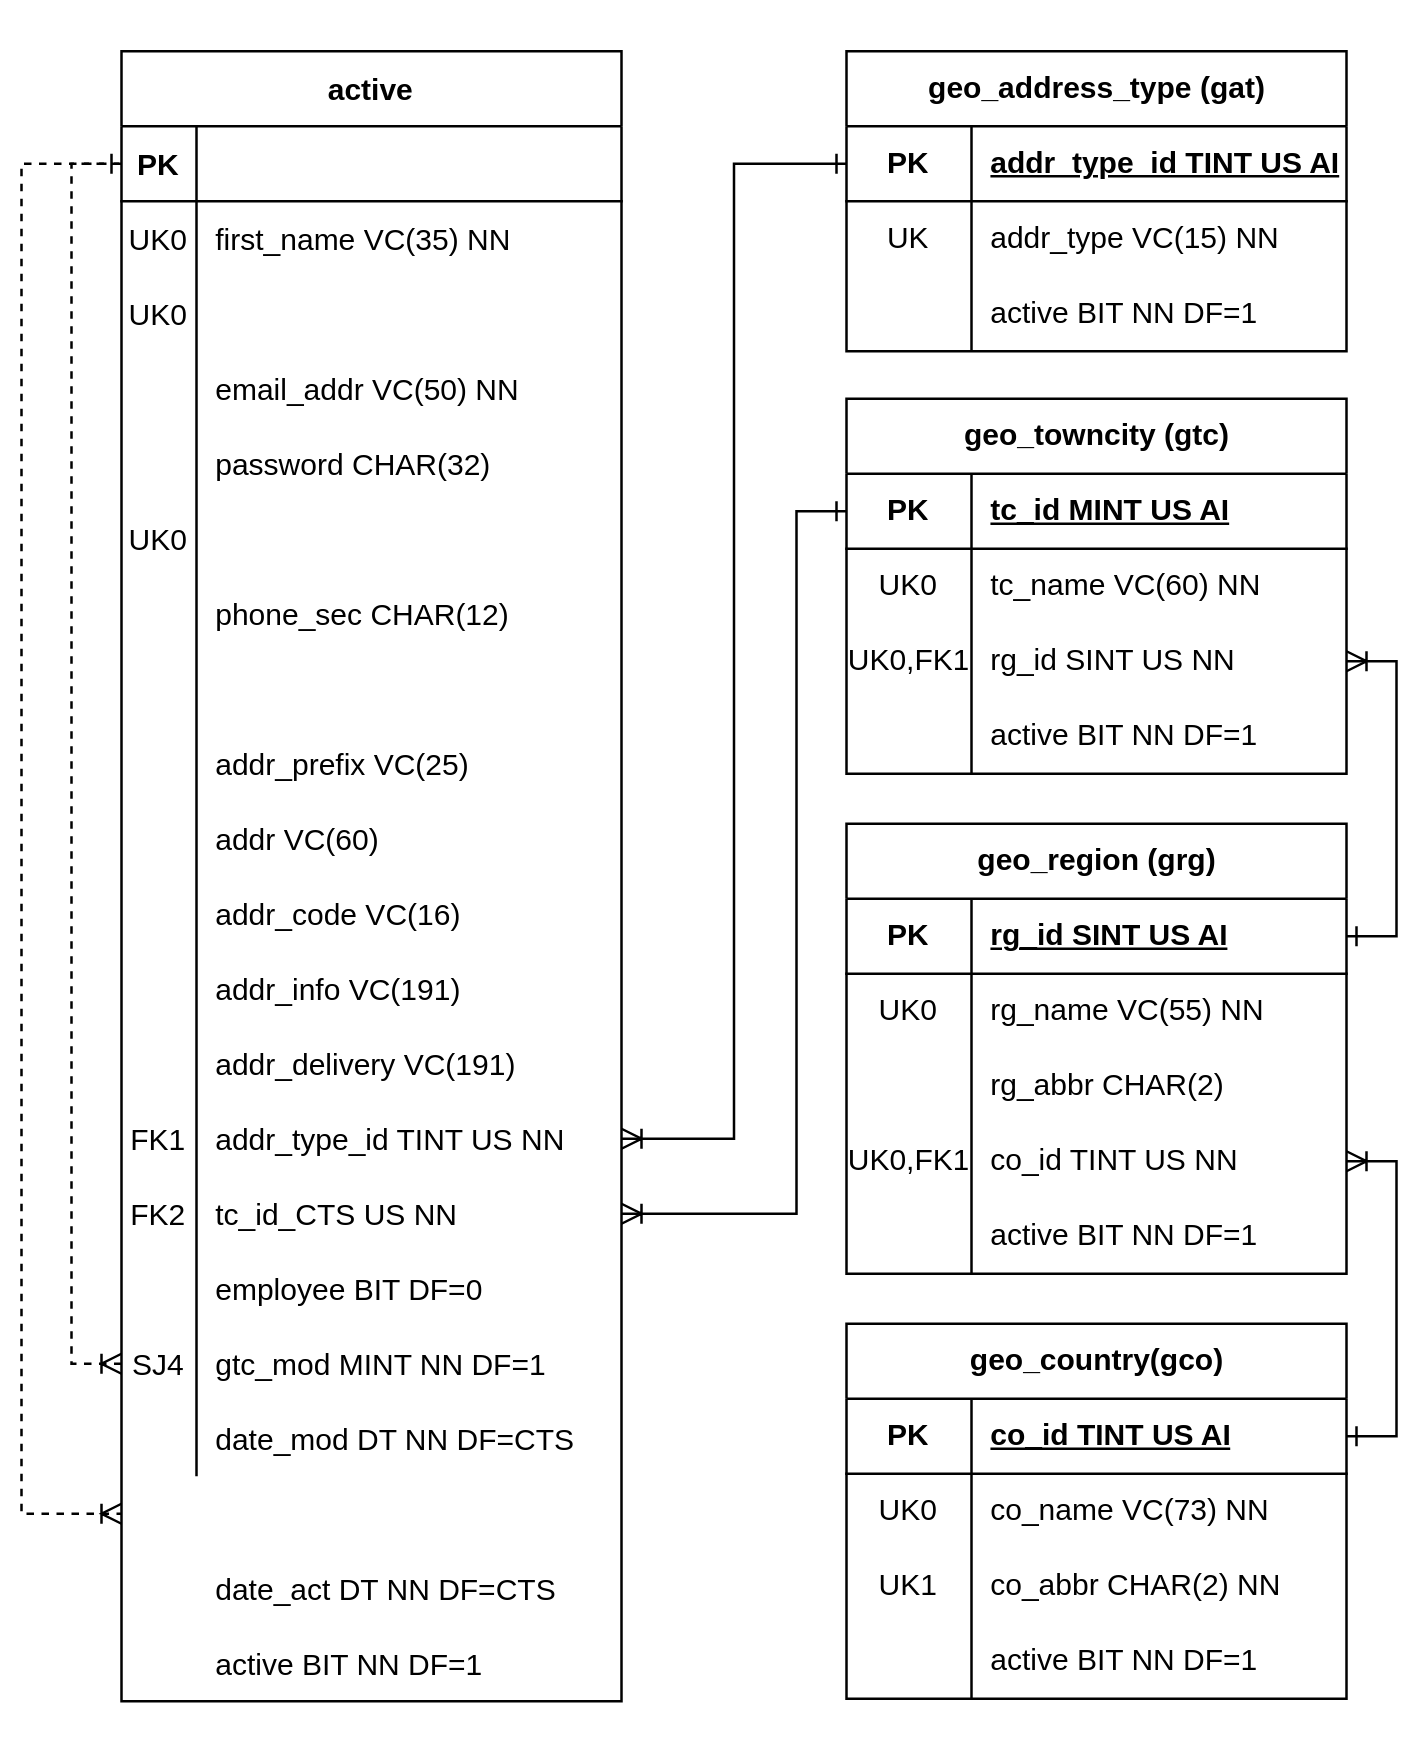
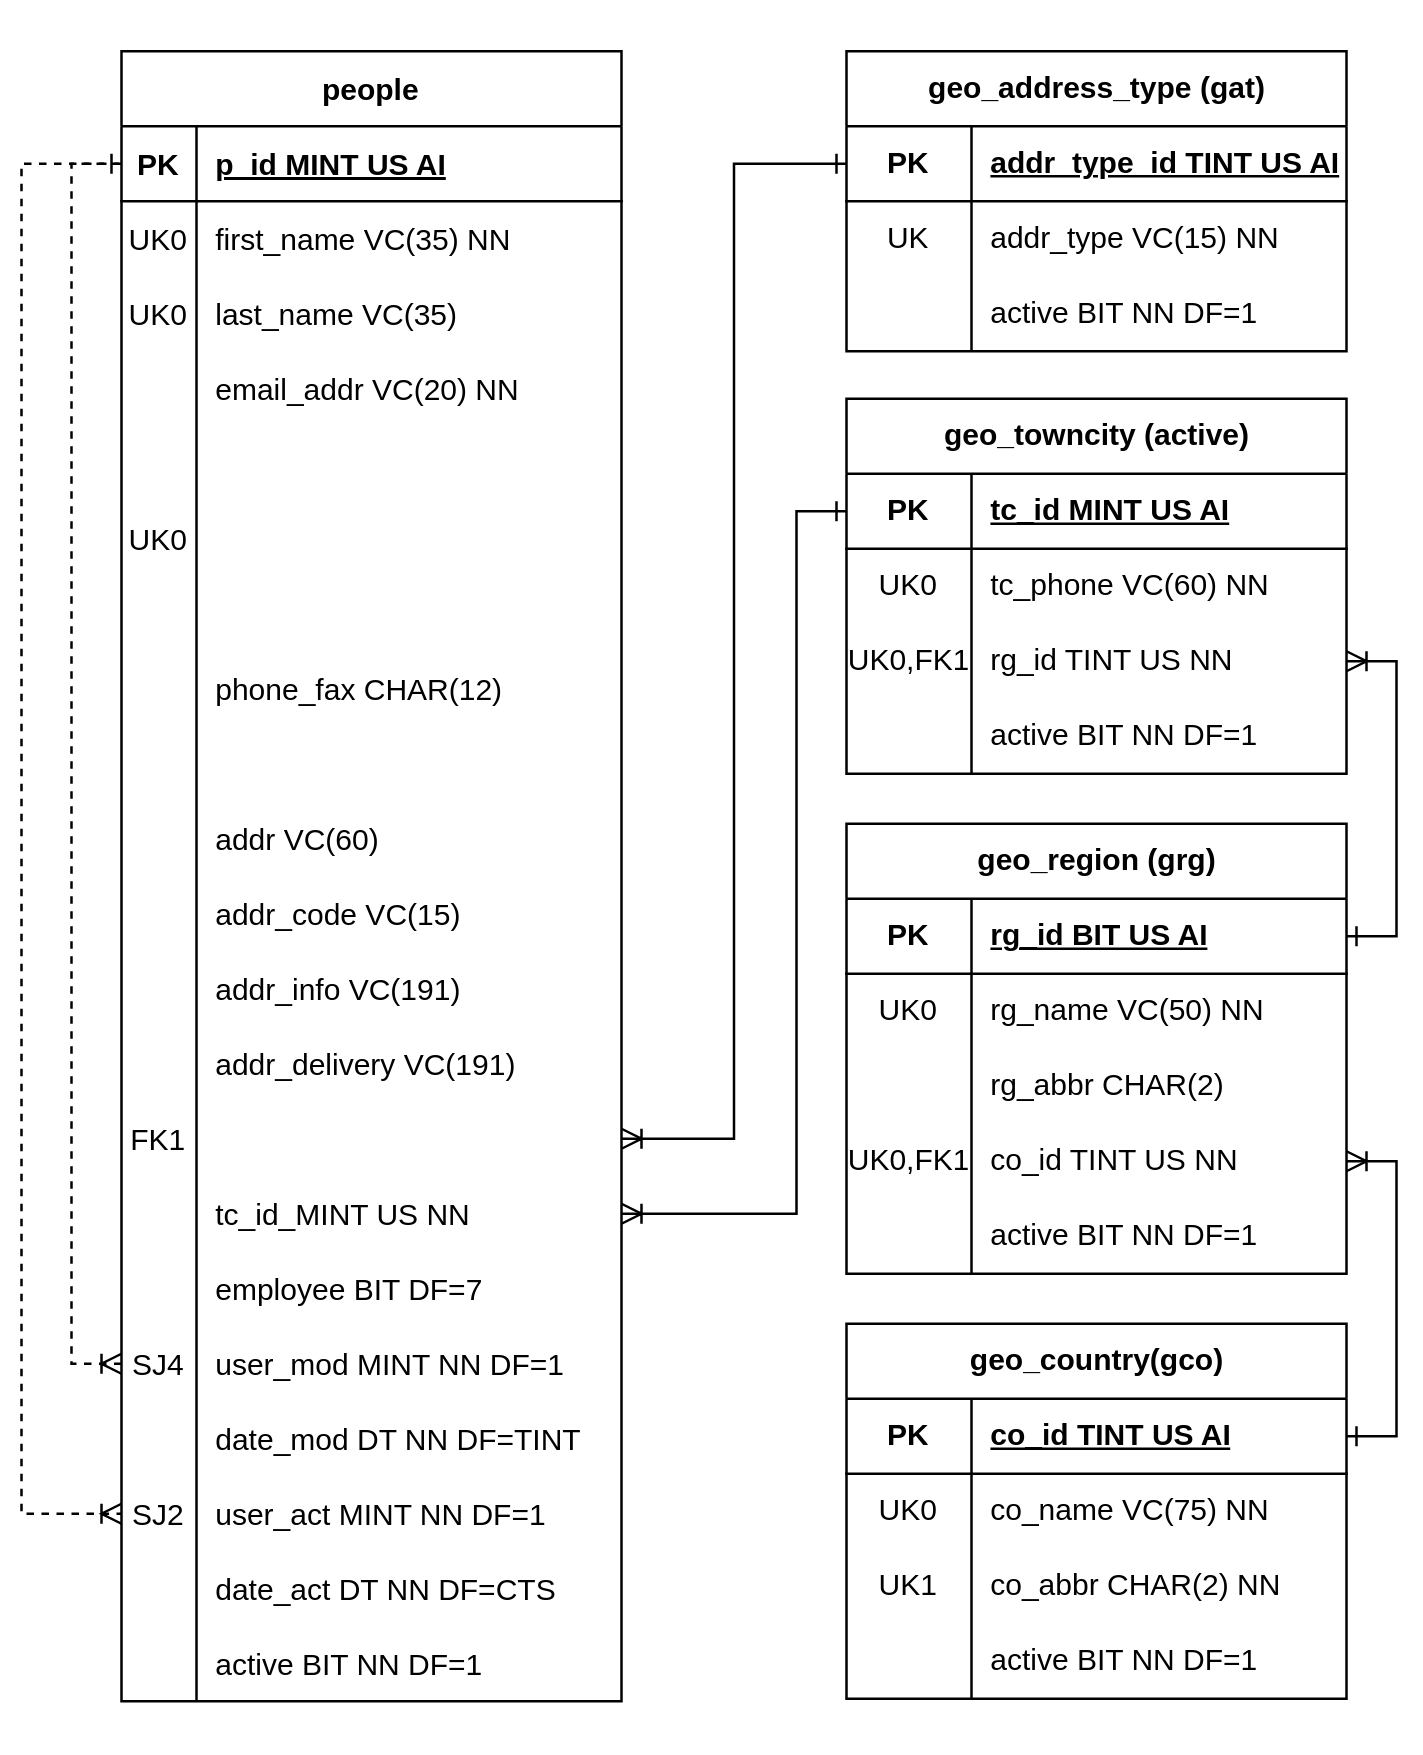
(370, 90) -> (370, 90)
none -> (409, 164)
none -> (409, 314)
(367, 390) -> (367, 390)
(1098, 436) -> (1098, 436)
(409, 464) -> none
(1126, 586) -> (1135, 586)
(409, 614) -> none
(1110, 661) -> (1110, 661)
none -> (409, 689)
(409, 764) -> none
(346, 915) -> (346, 915)
(1110, 936) -> (1102, 936)
(1126, 1011) -> (1126, 1011)
(409, 1139) -> none
(159, 1214) -> none
(329, 1215) -> (338, 1215)
(346, 1290) -> (346, 1290)
(371, 1365) -> (380, 1365)
(380, 1440) -> (388, 1440)
(1126, 1511) -> (1126, 1511)
none -> (159, 1514)
none -> (409, 1514)
